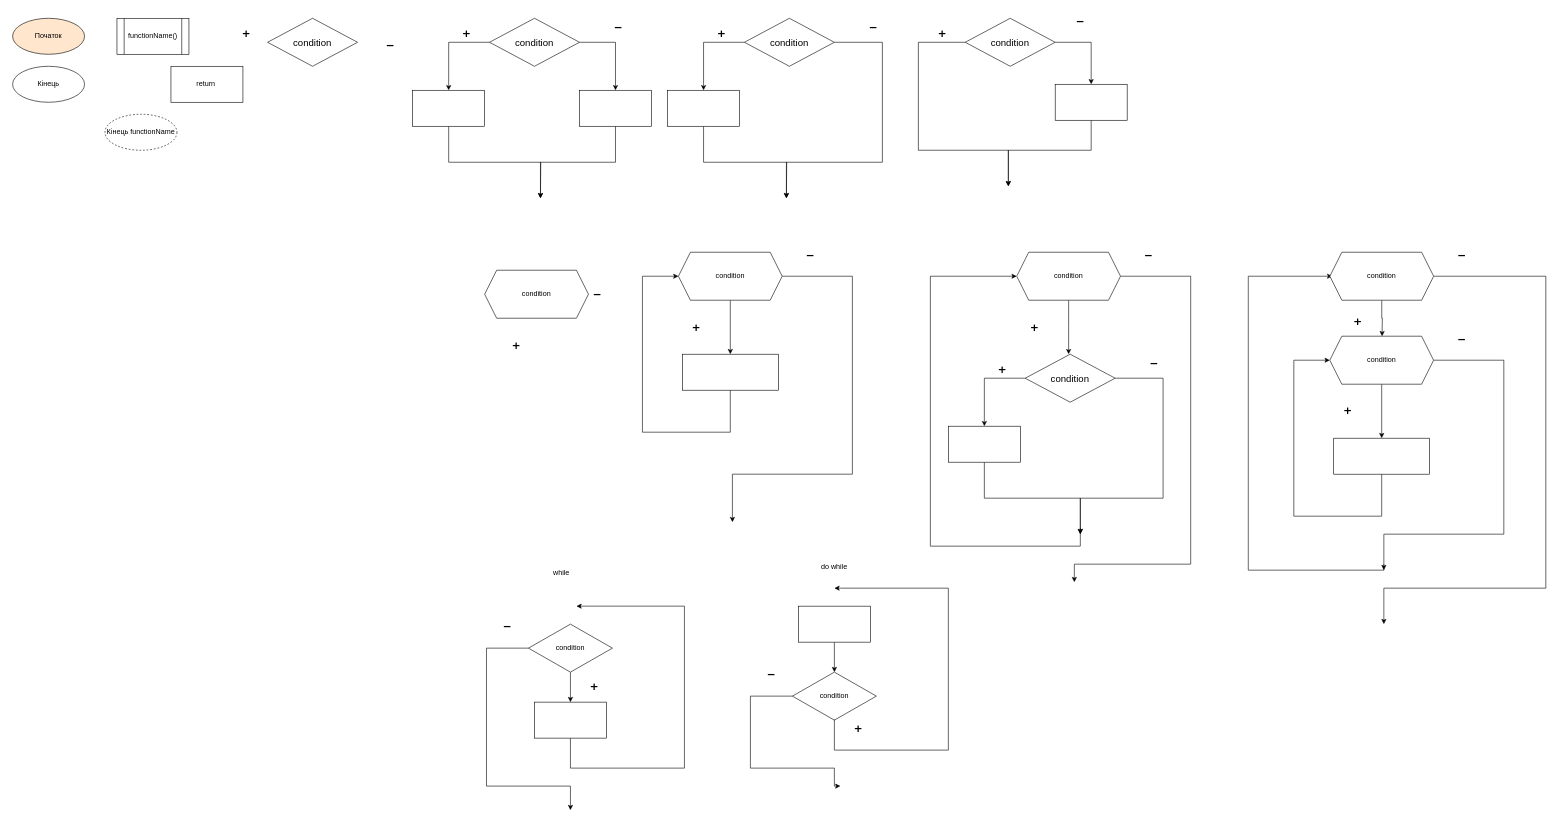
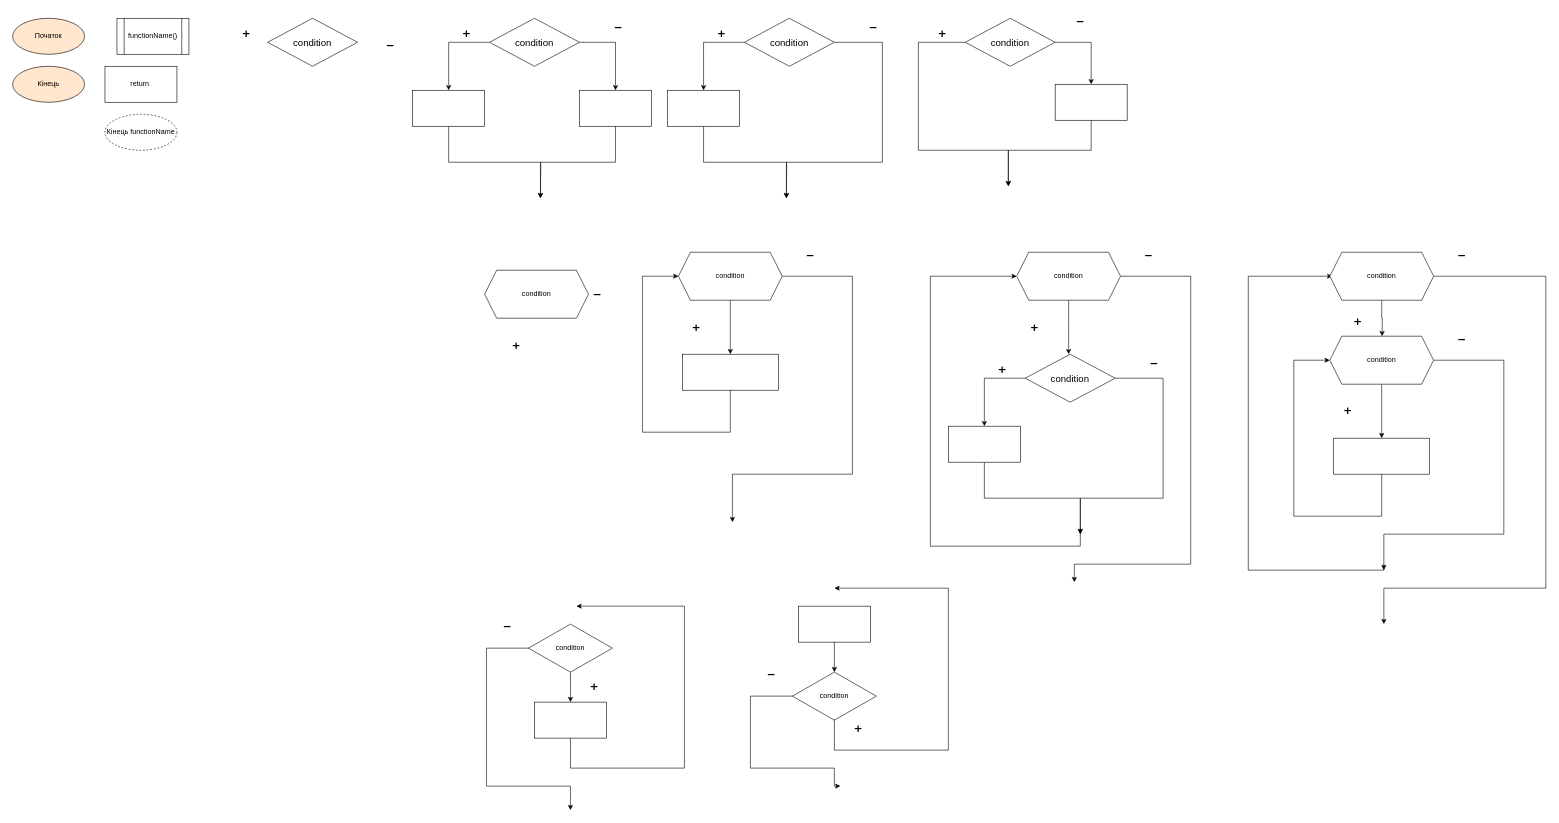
(48, 84) -> (48, 84)
(207, 84) -> (141, 84)
(834, 567) -> none
(561, 573) -> none
